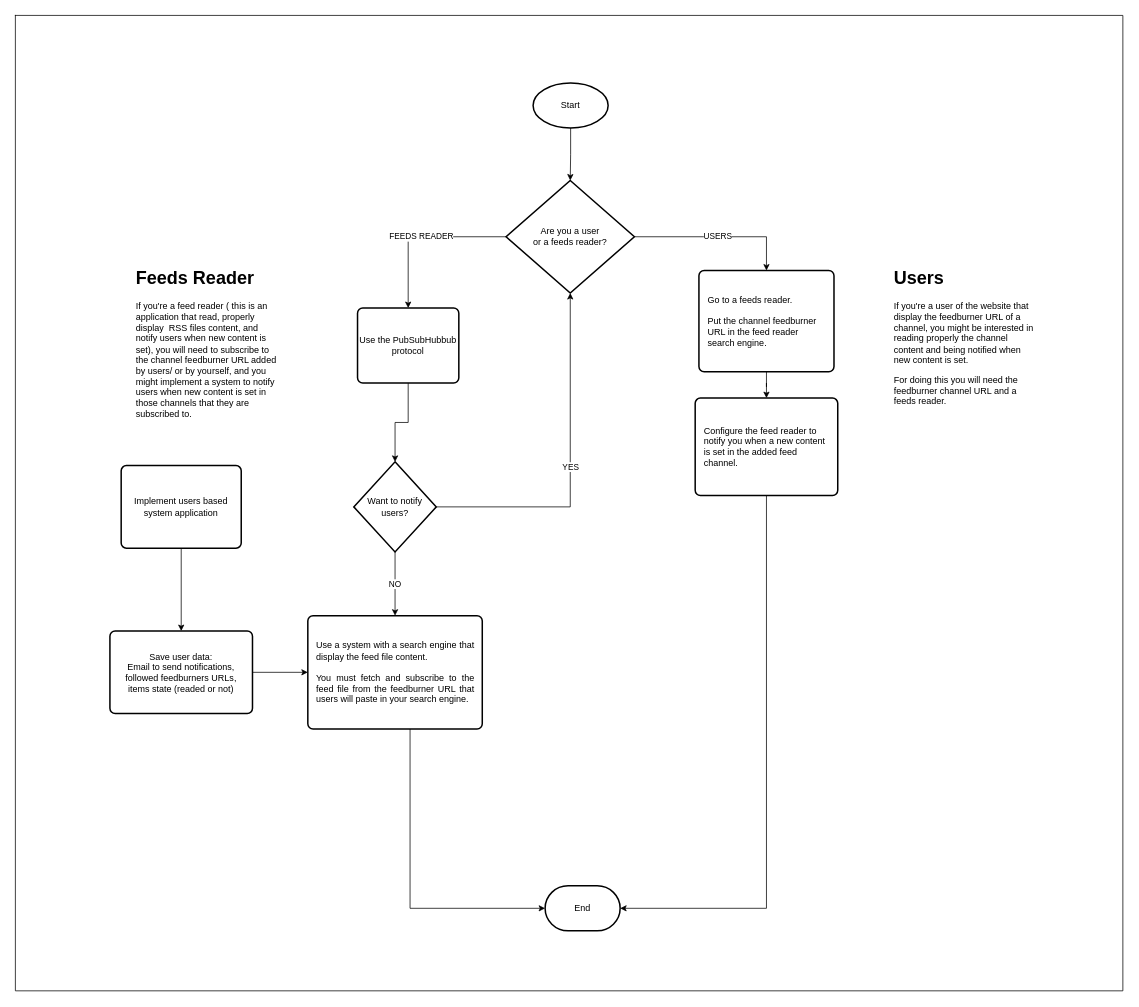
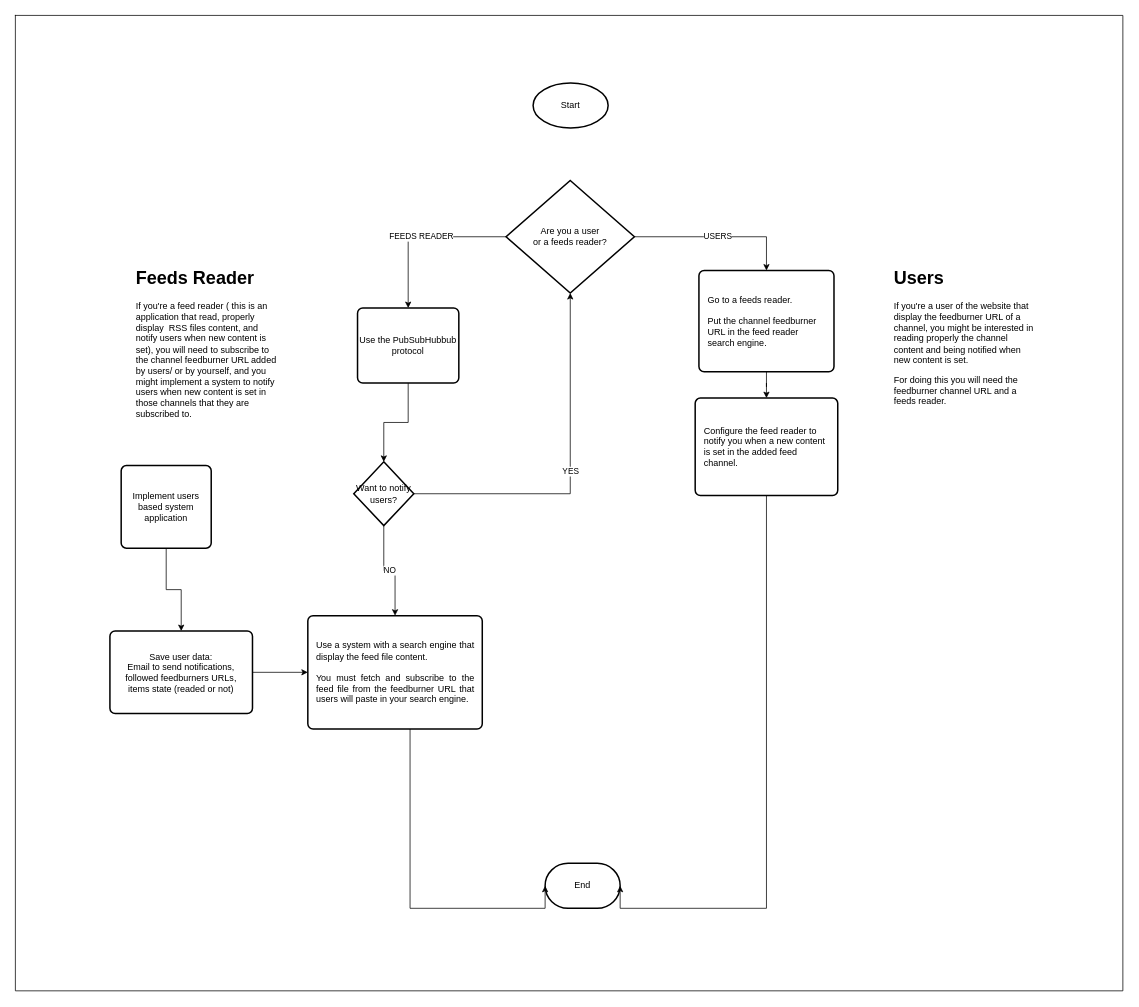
(570, 151) -> none
(181, 507) -> (166, 507)
(395, 507) -> (384, 494)
(582, 908) -> (582, 885)
